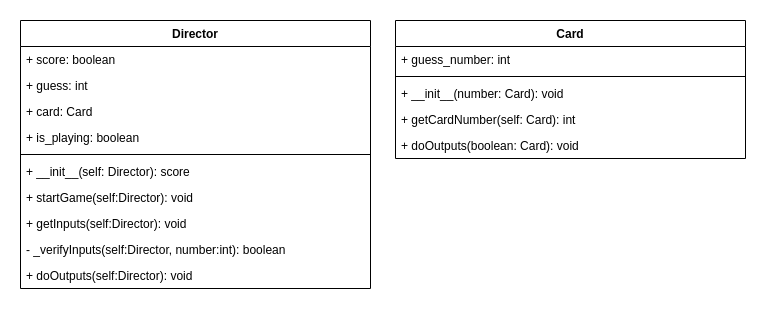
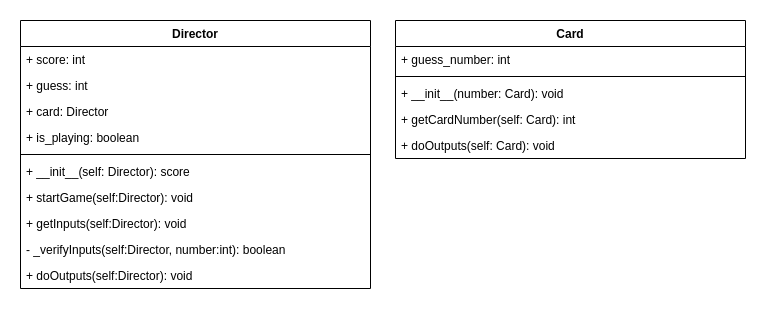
(74, 60) -> (60, 60)
(62, 112) -> (74, 112)
(498, 146) -> (488, 146)
